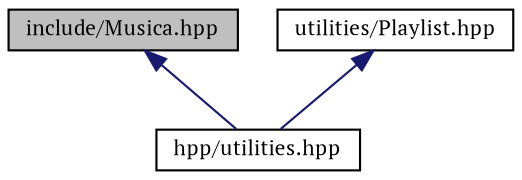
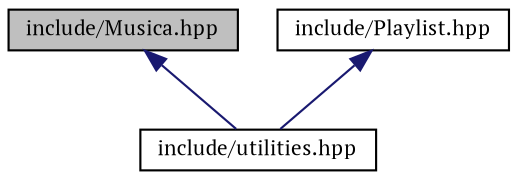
(395, 30) -> (393, 30)
(258, 150) -> (258, 150)
